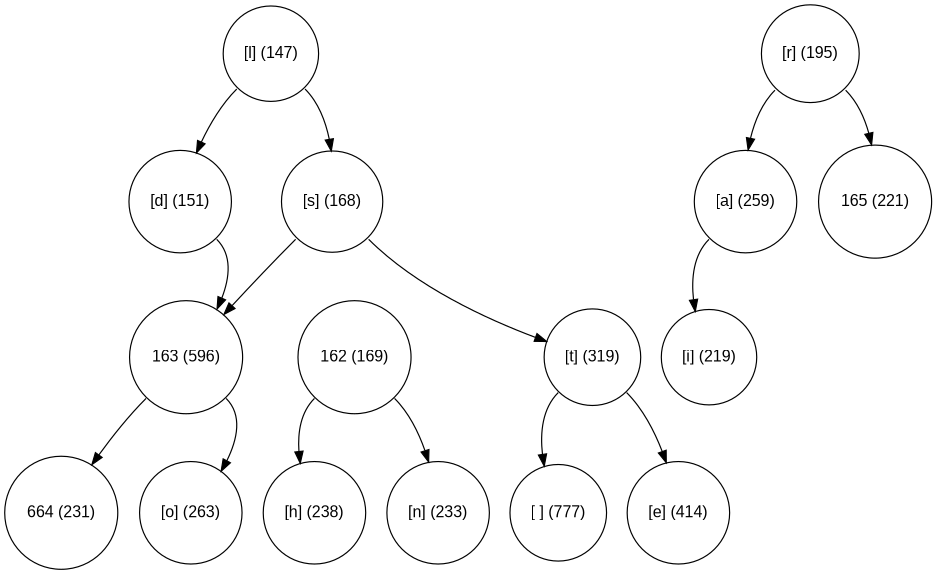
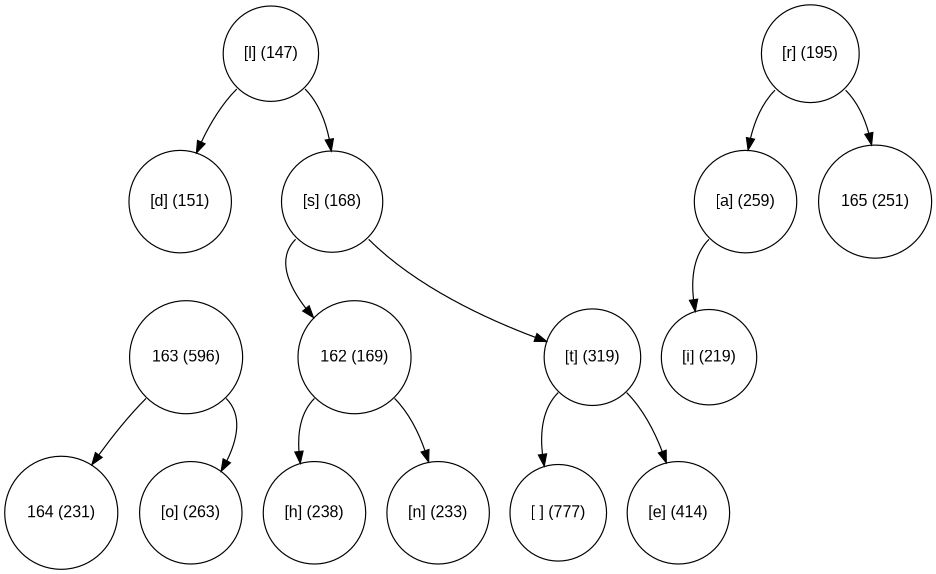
(875, 202) -> (875, 202)
(228, 268) -> none
(264, 272) -> (288, 275)
(61, 513) -> (61, 513)
